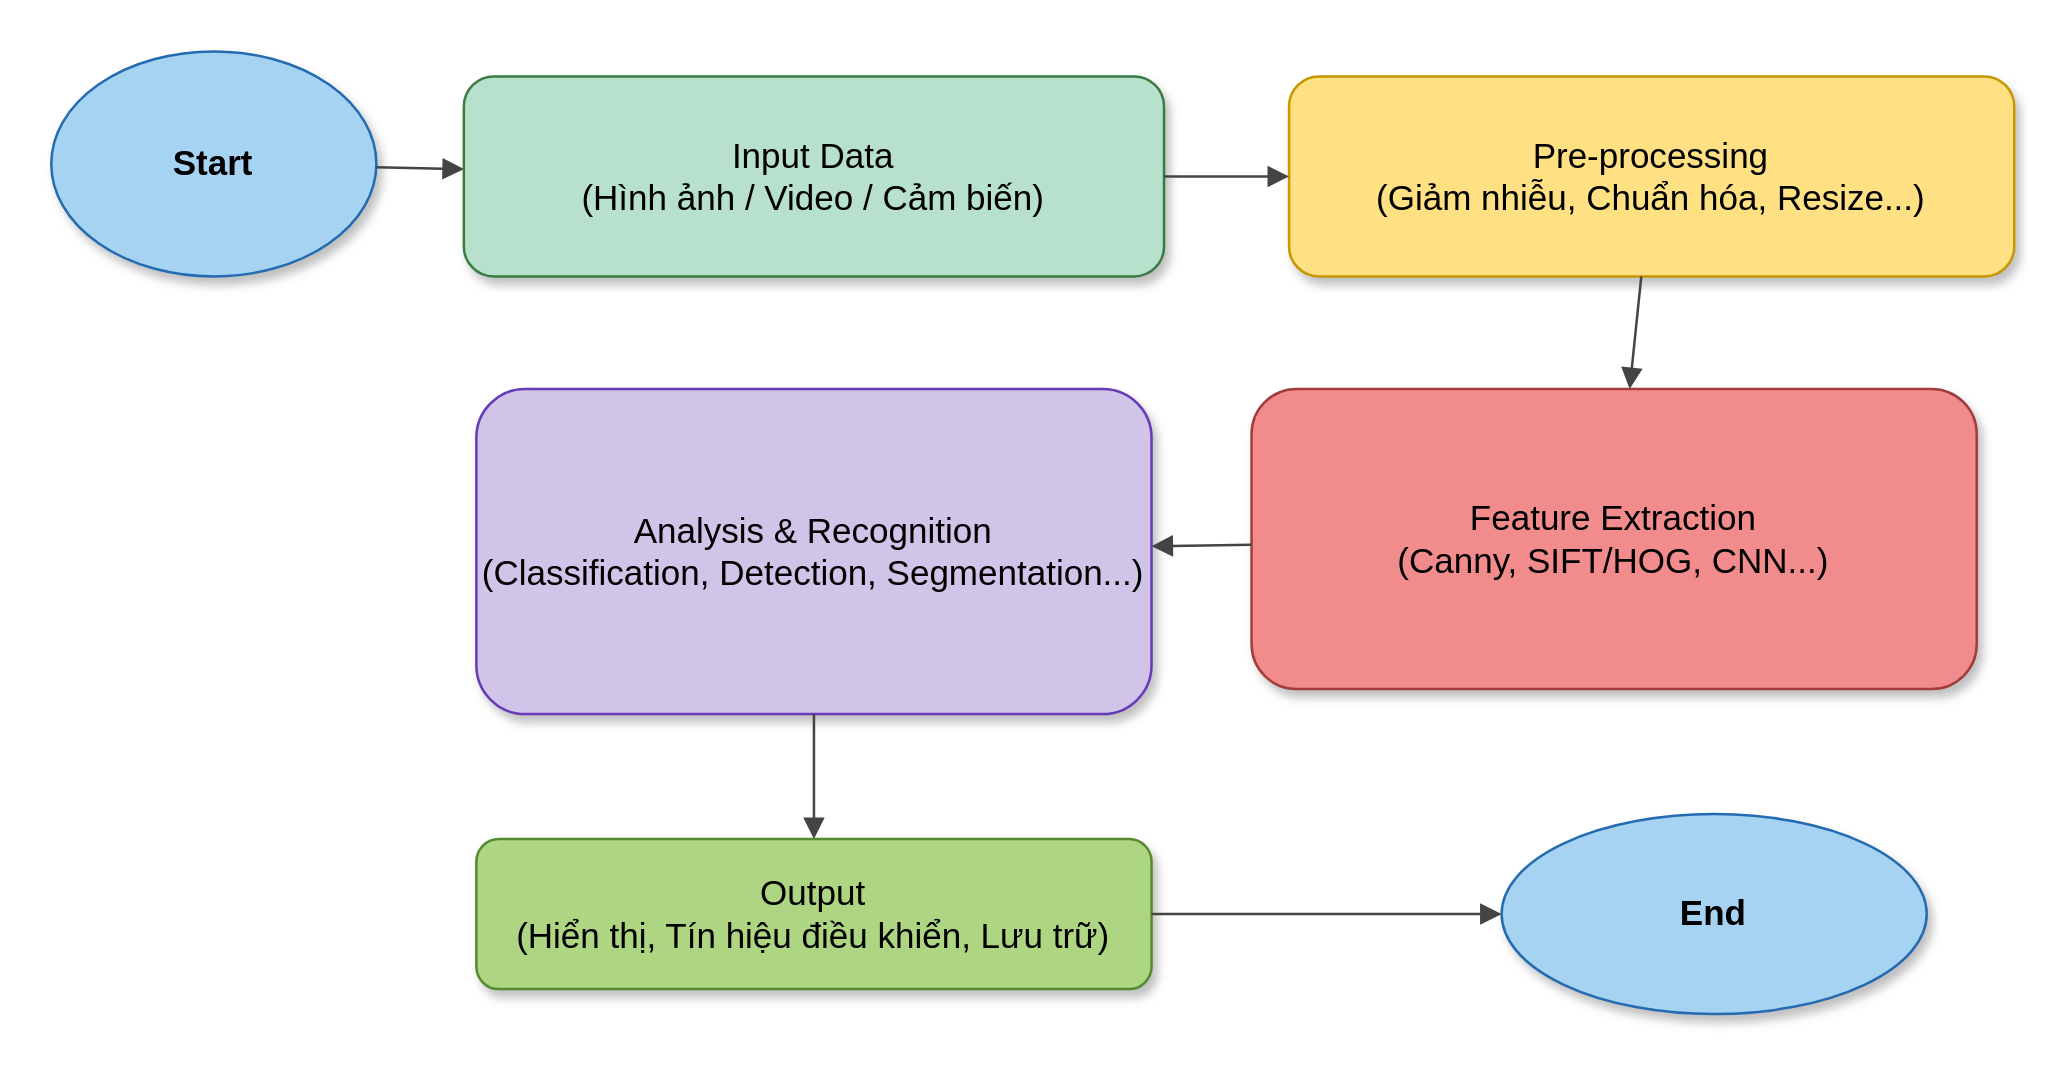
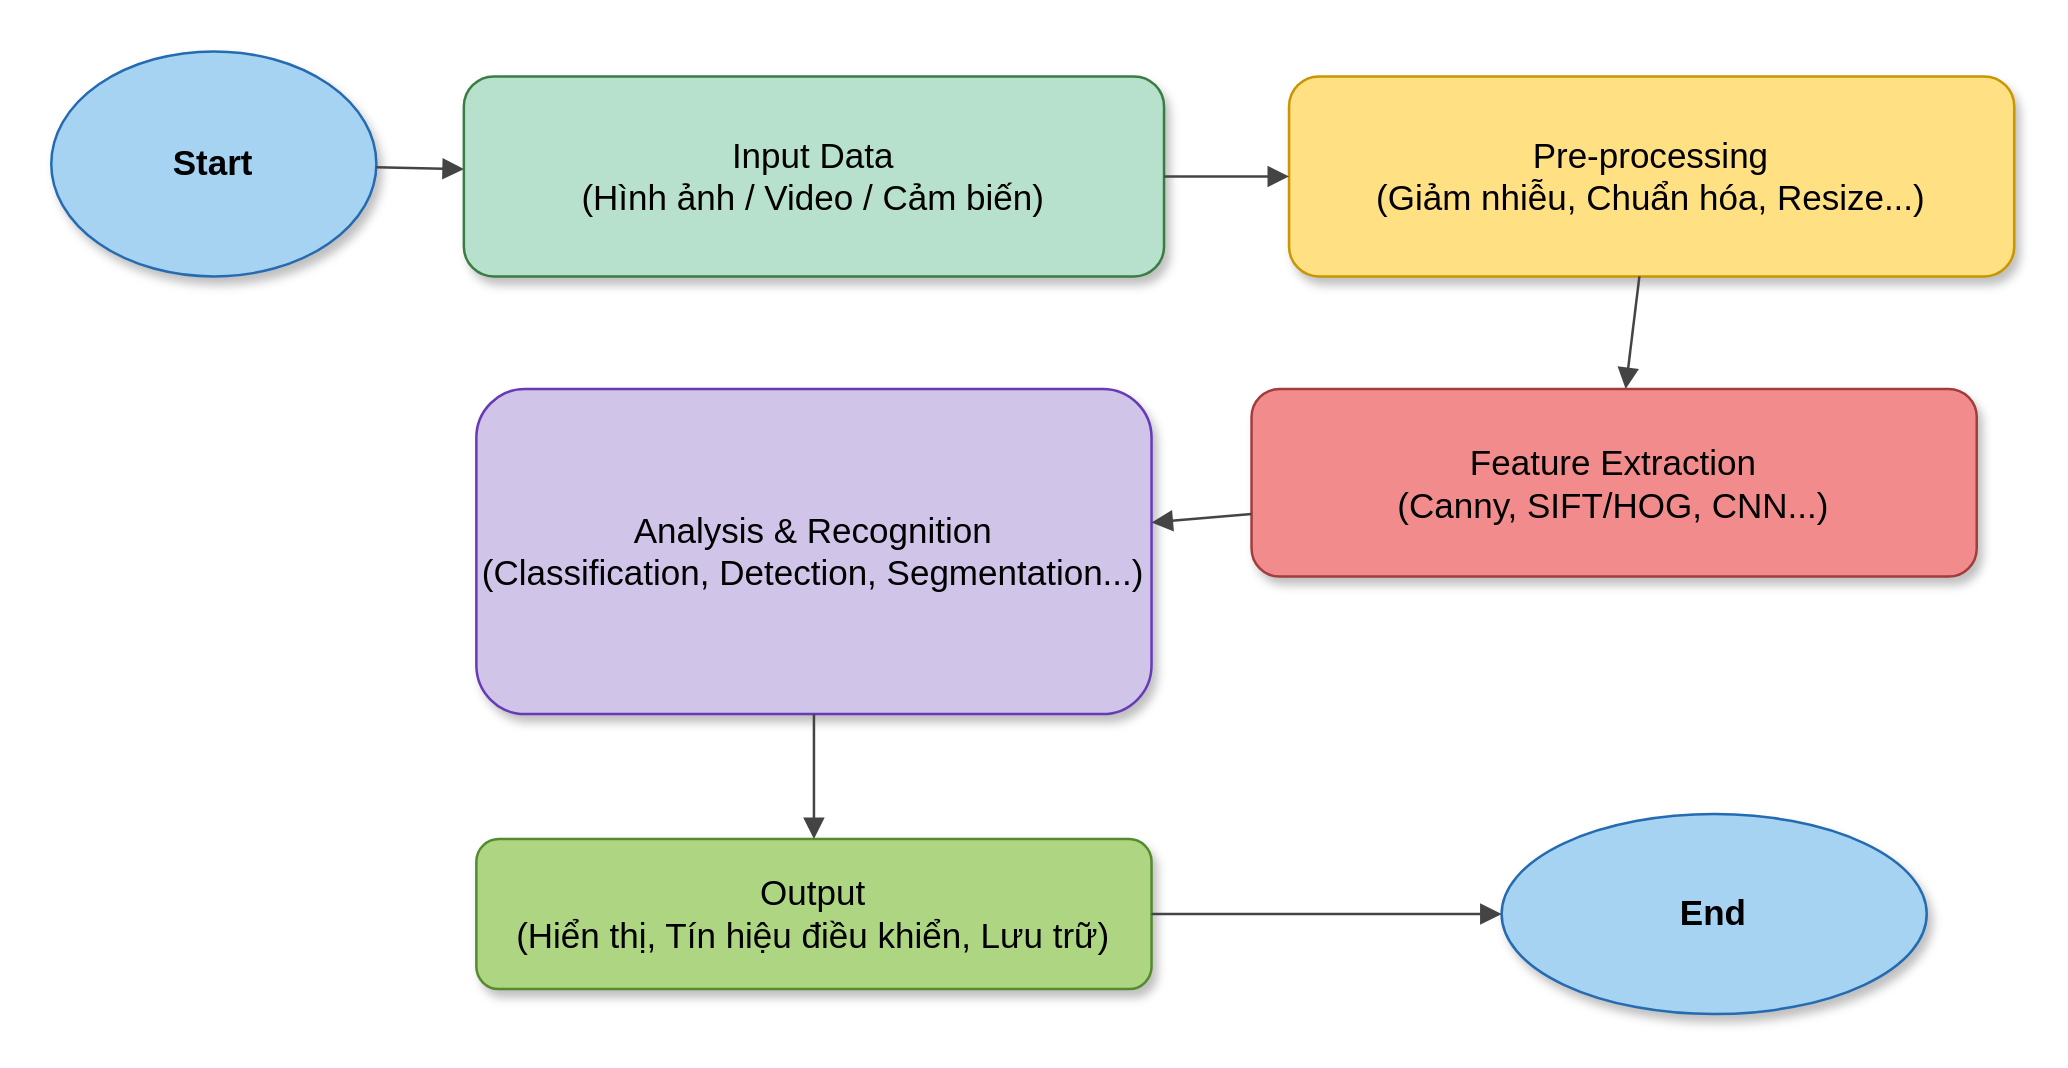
(1614, 539) -> (1614, 483)
